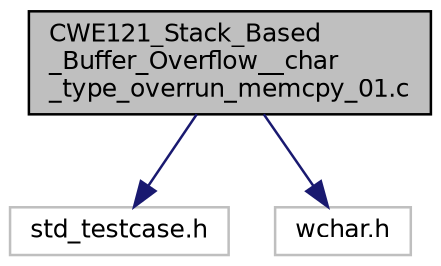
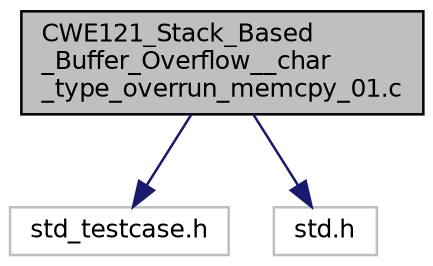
(343, 231) -> (325, 231)
